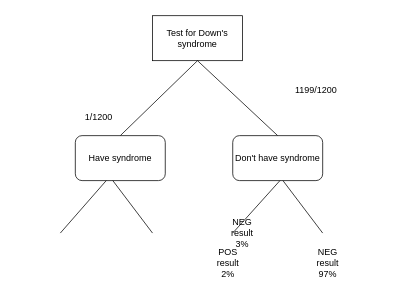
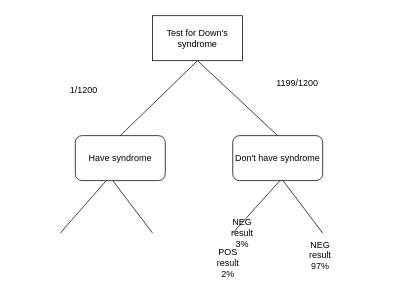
(317, 90) -> (298, 83)
(99, 117) -> (84, 90)
(328, 263) -> (320, 255)
